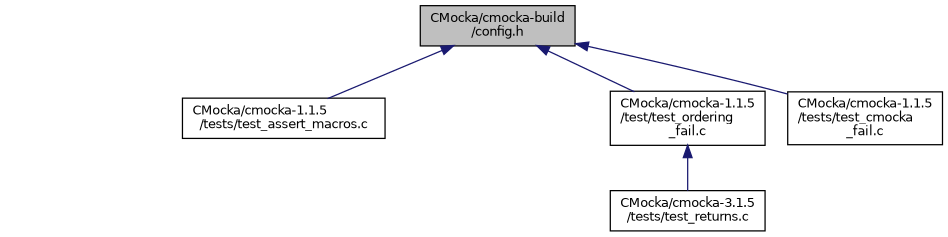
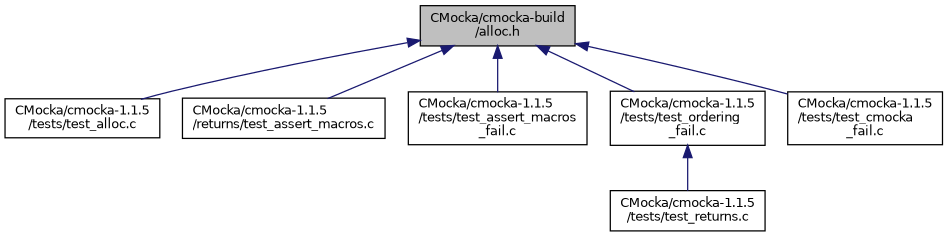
(498, 26) -> (498, 26)
none -> (82, 118)
(284, 118) -> (284, 118)
none -> (498, 118)
(688, 118) -> (688, 118)
(688, 211) -> (688, 211)
